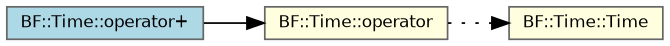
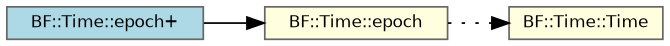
(105, 23) -> (105, 23)
(356, 23) -> (356, 23)
